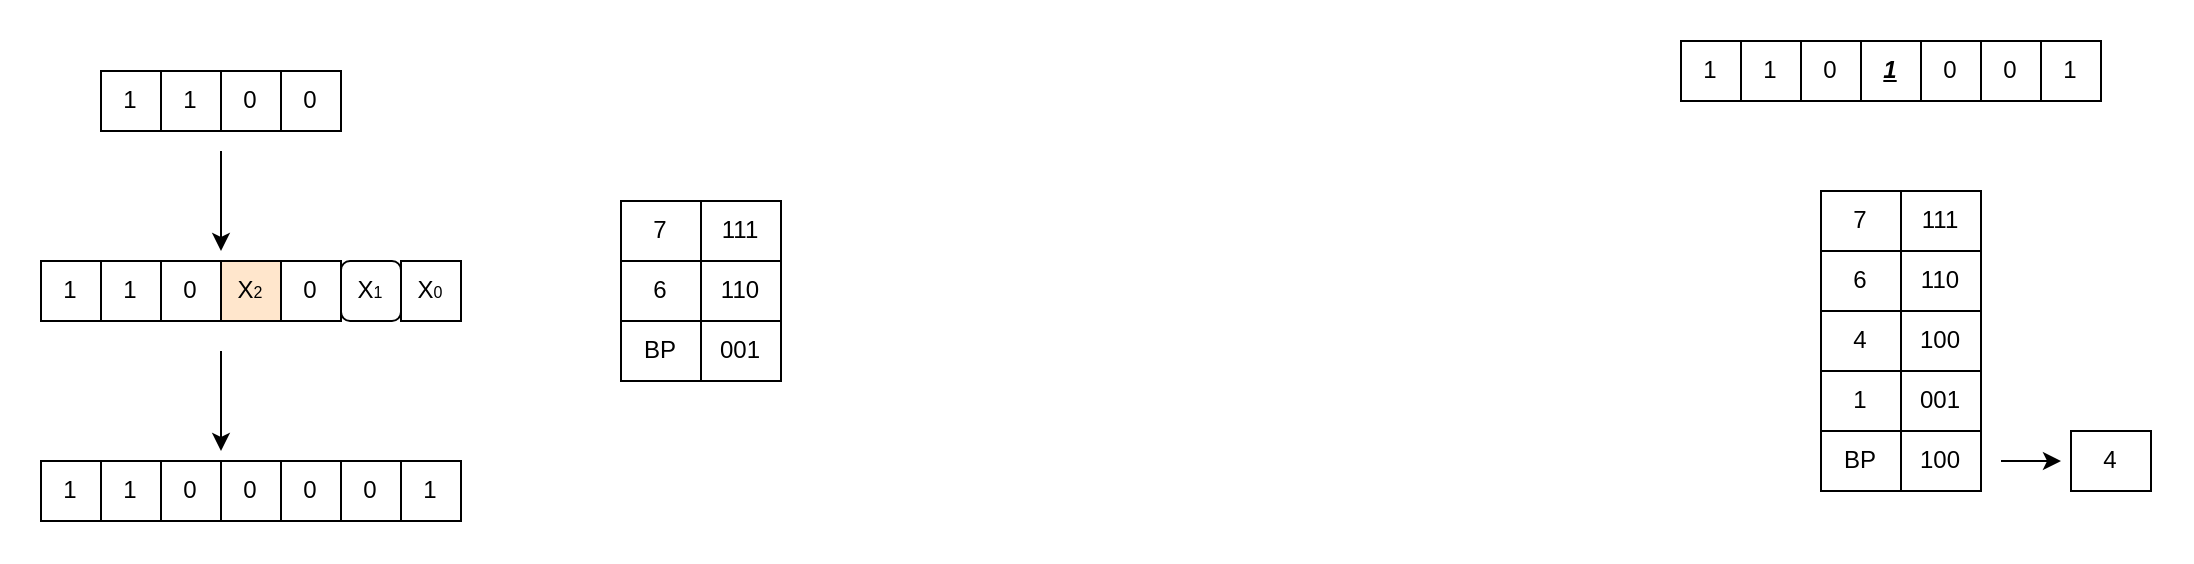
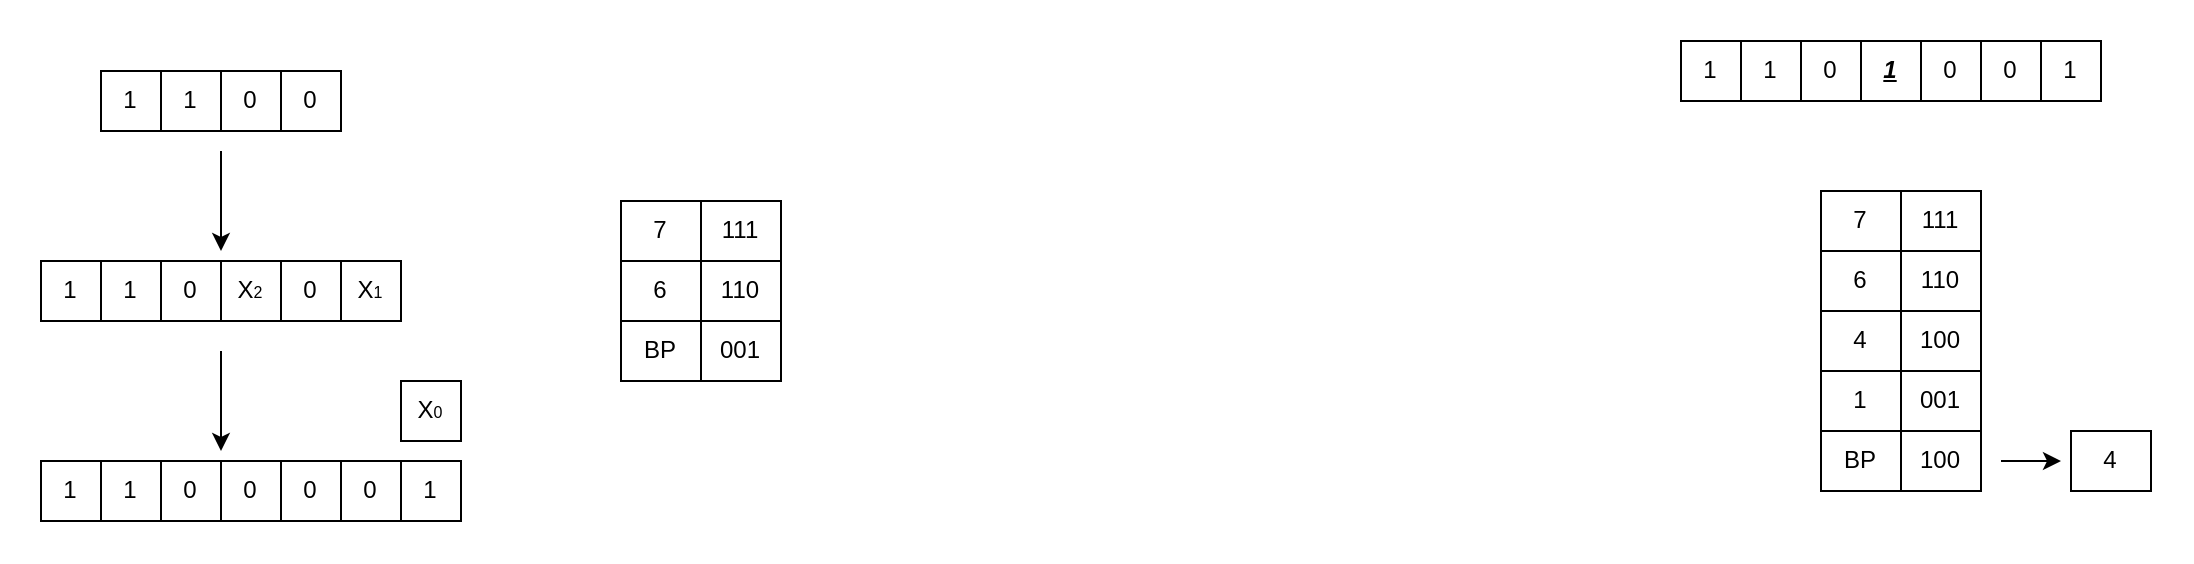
(251, 291) -> (251, 291)
(371, 291) -> (371, 291)
(431, 291) -> (431, 411)
